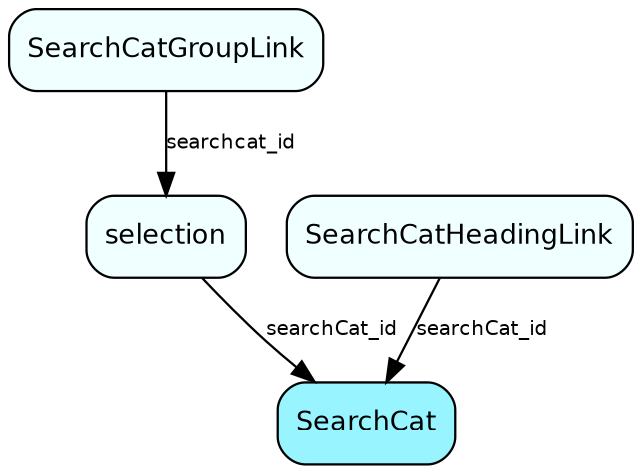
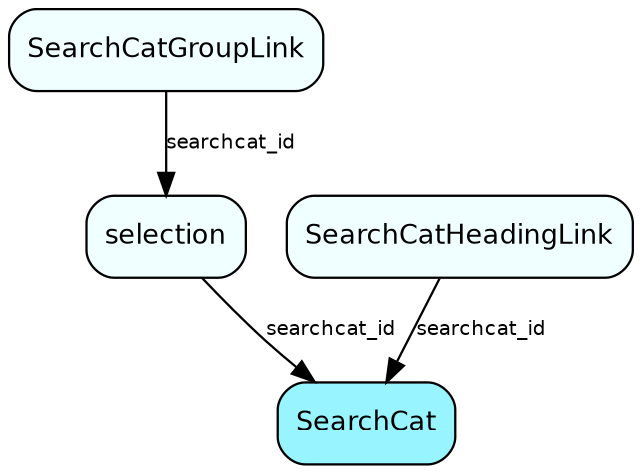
(332, 330) -> (332, 330)
(483, 330) -> (483, 330)
